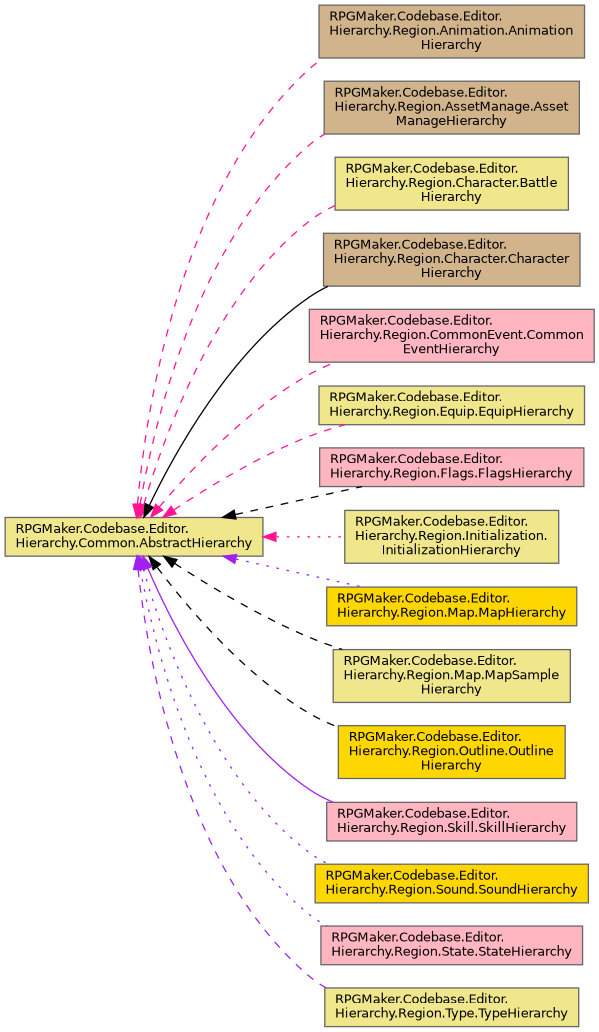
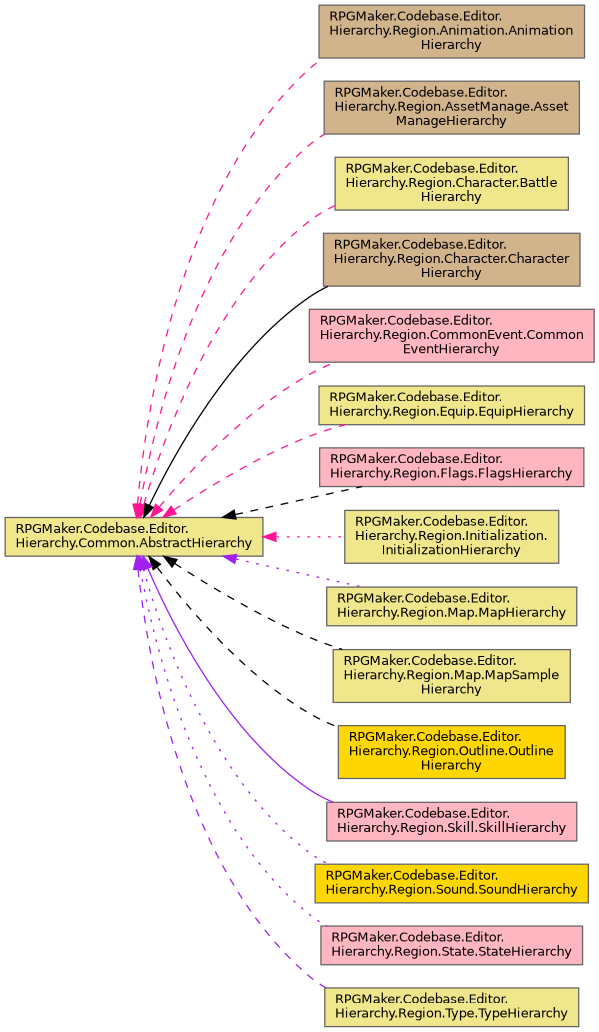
(452, 606) -> (452, 606)
